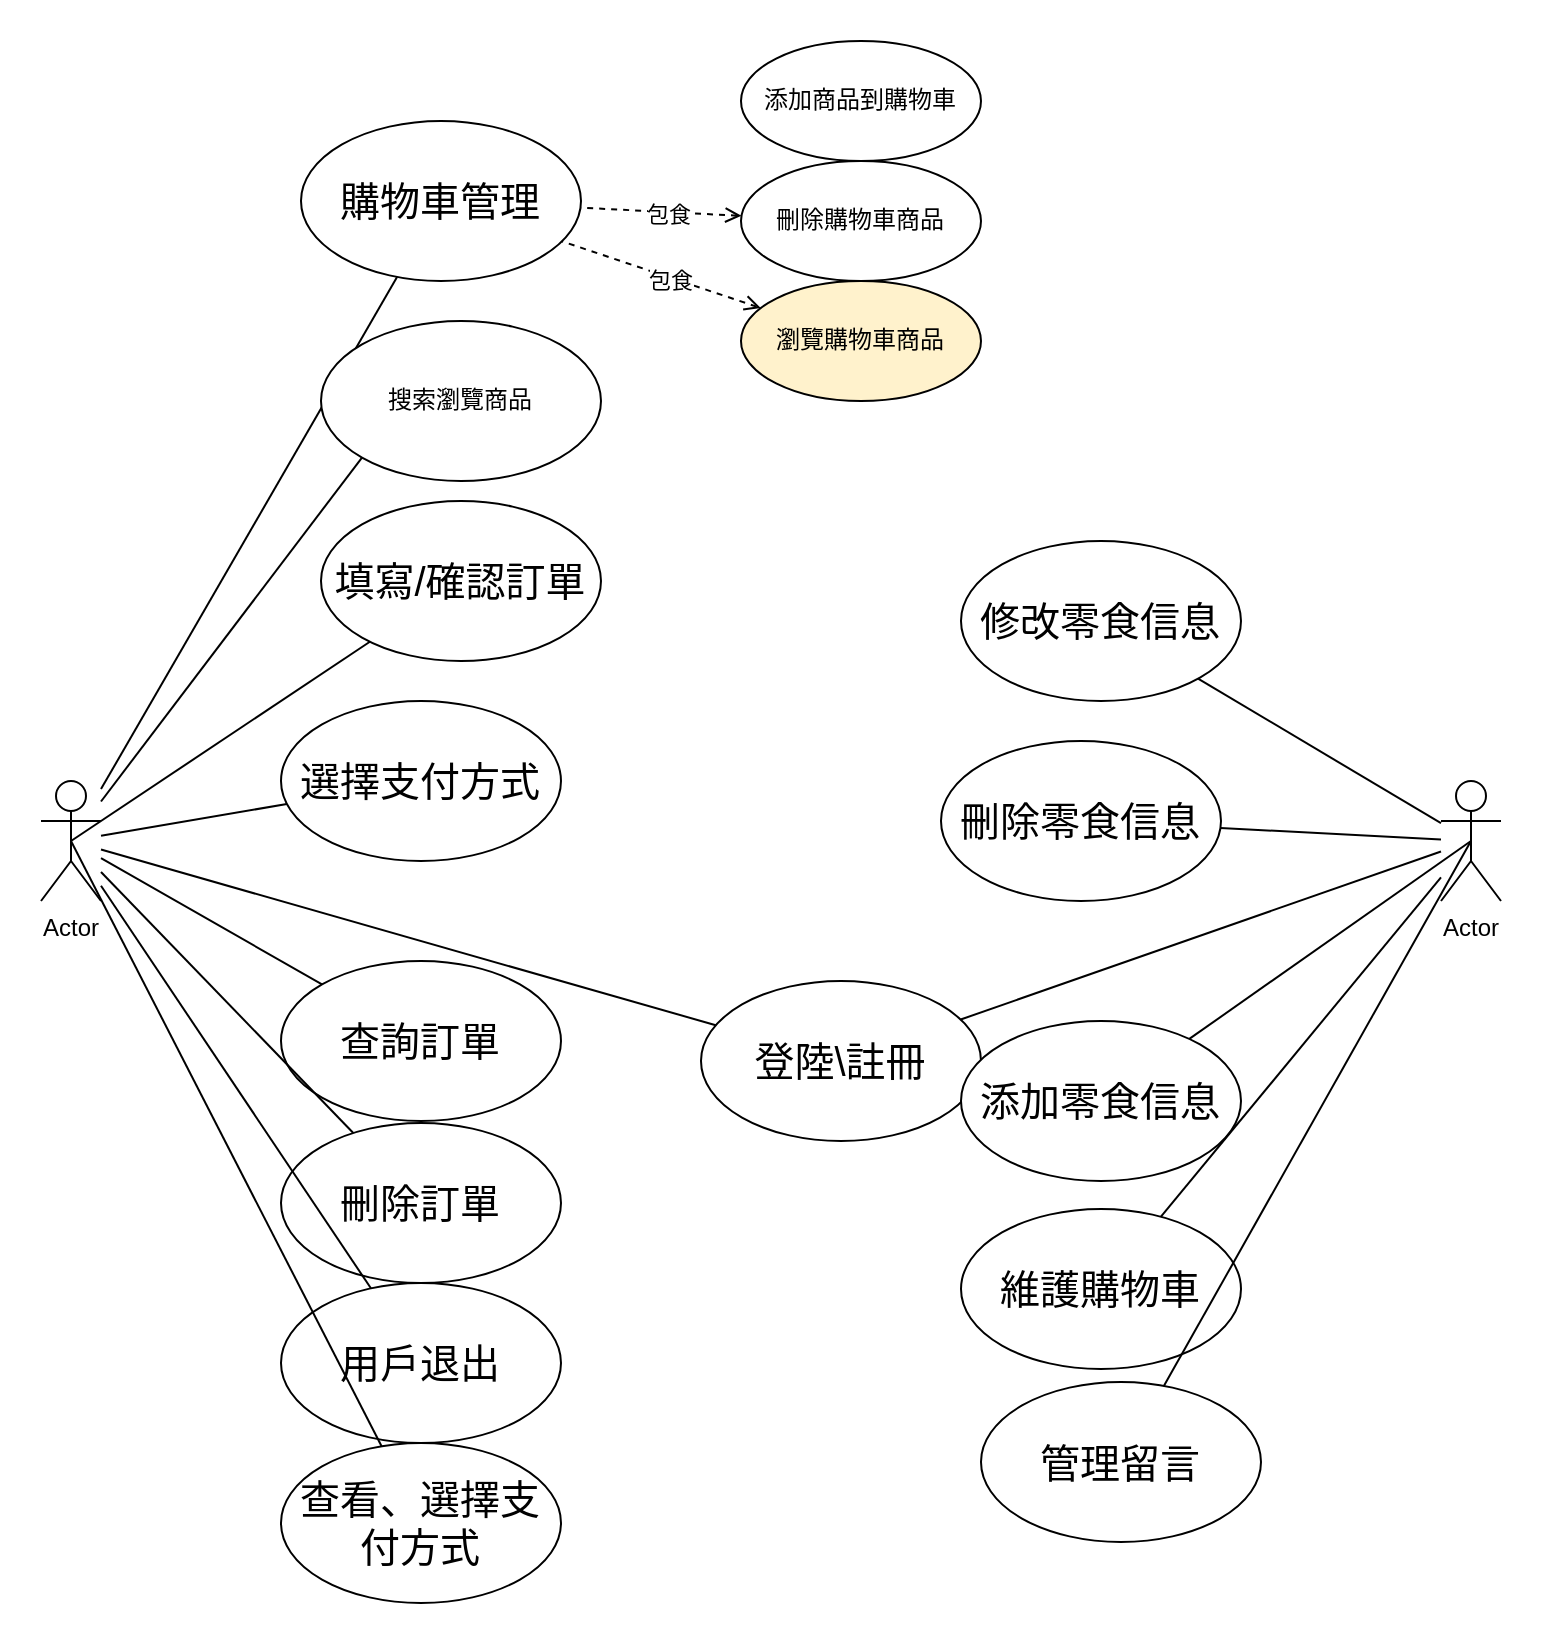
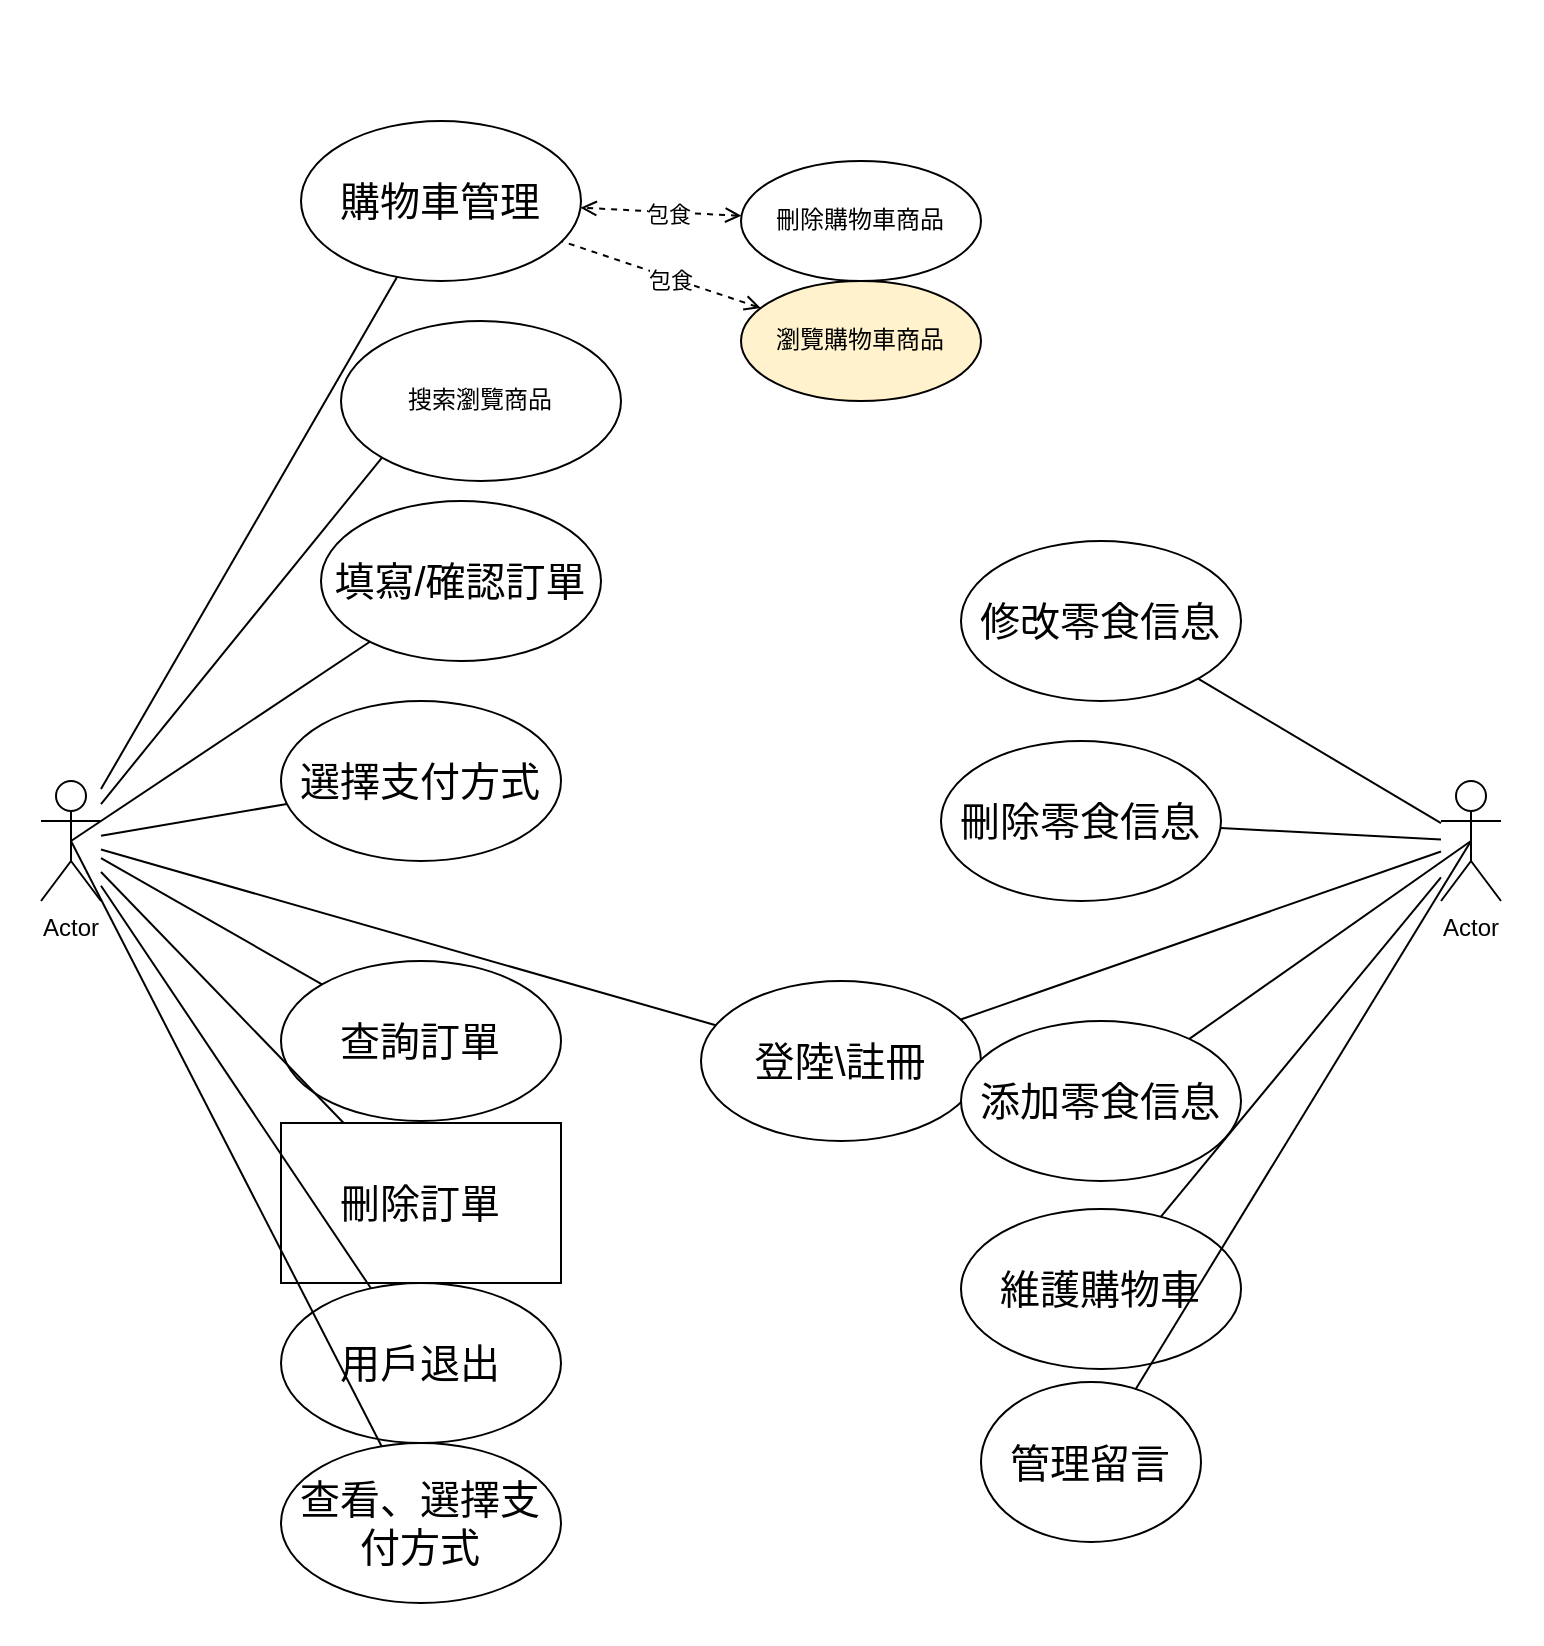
(861, 101) -> none
(586, 208) -> (588, 208)
(461, 401) -> (481, 401)
(421, 1203) -> (421, 1203)
(1121, 1462) -> (1091, 1462)
